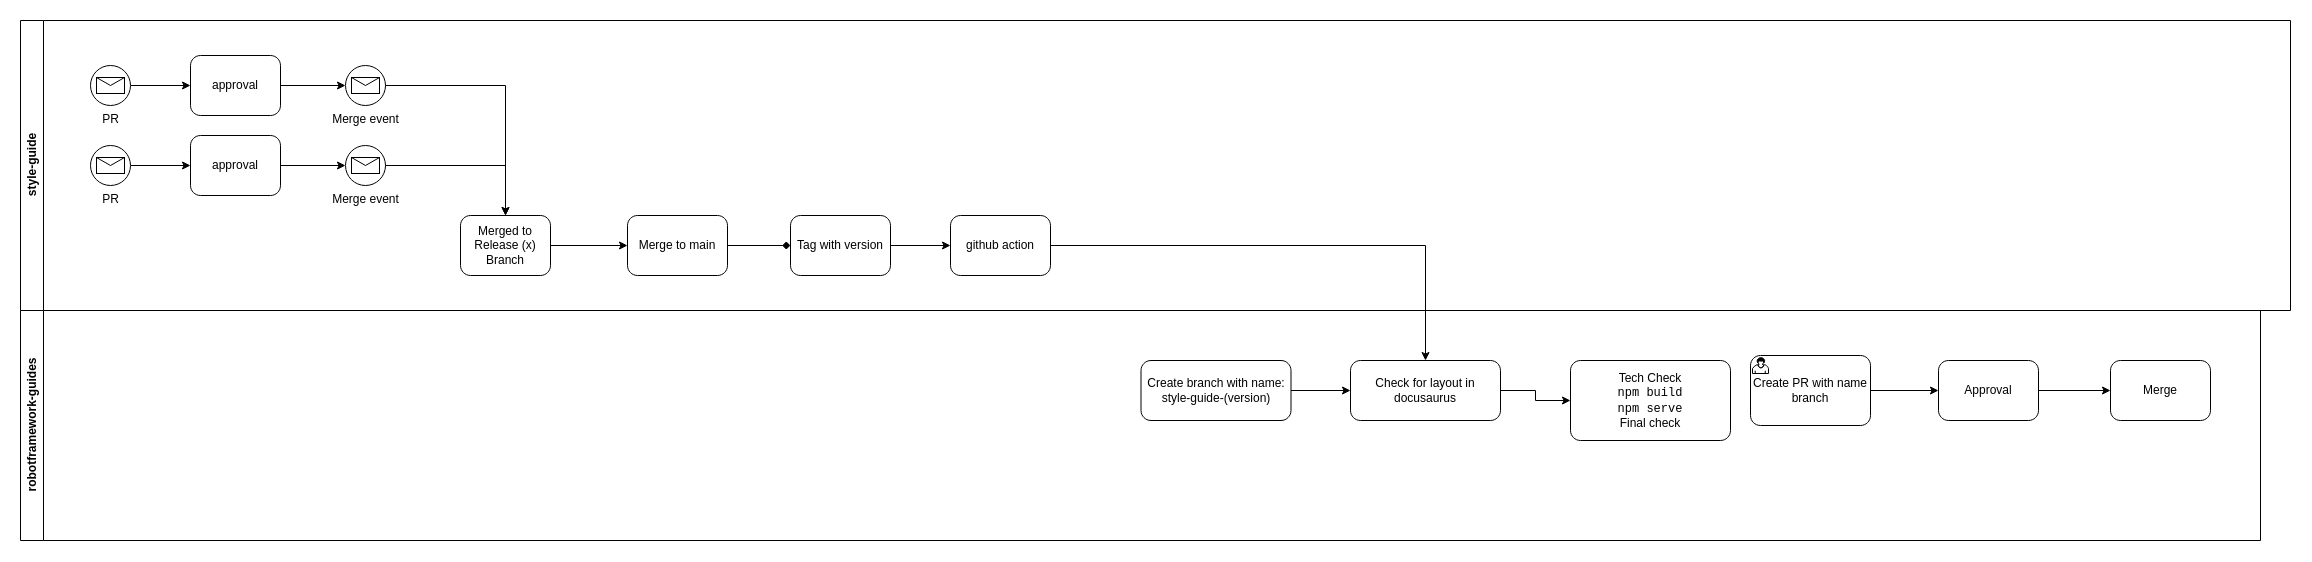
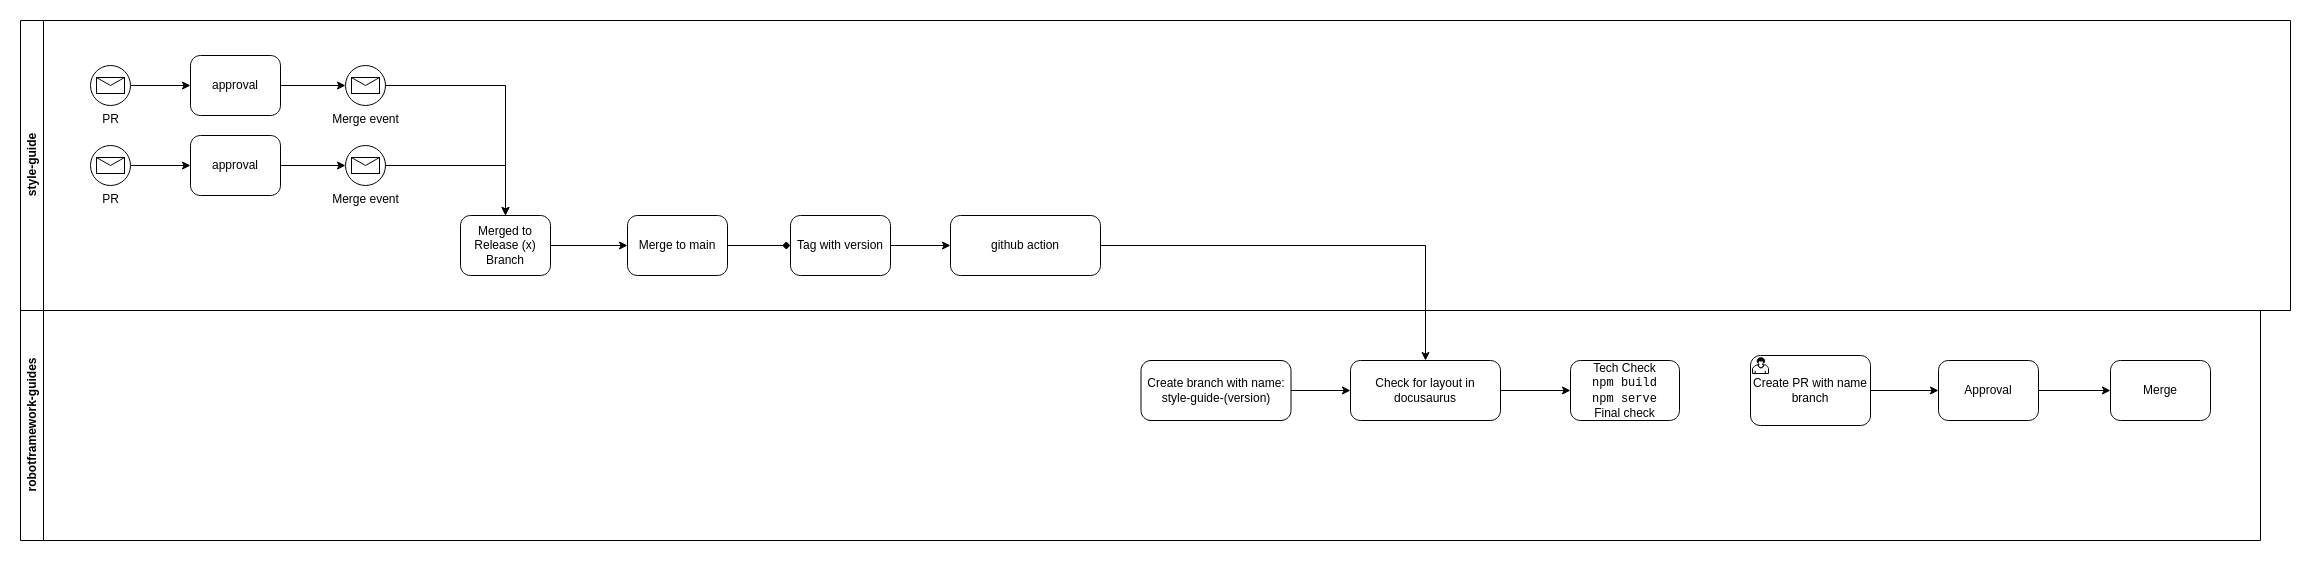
(1001, 246) -> (1026, 246)
(1651, 401) -> (1625, 391)
